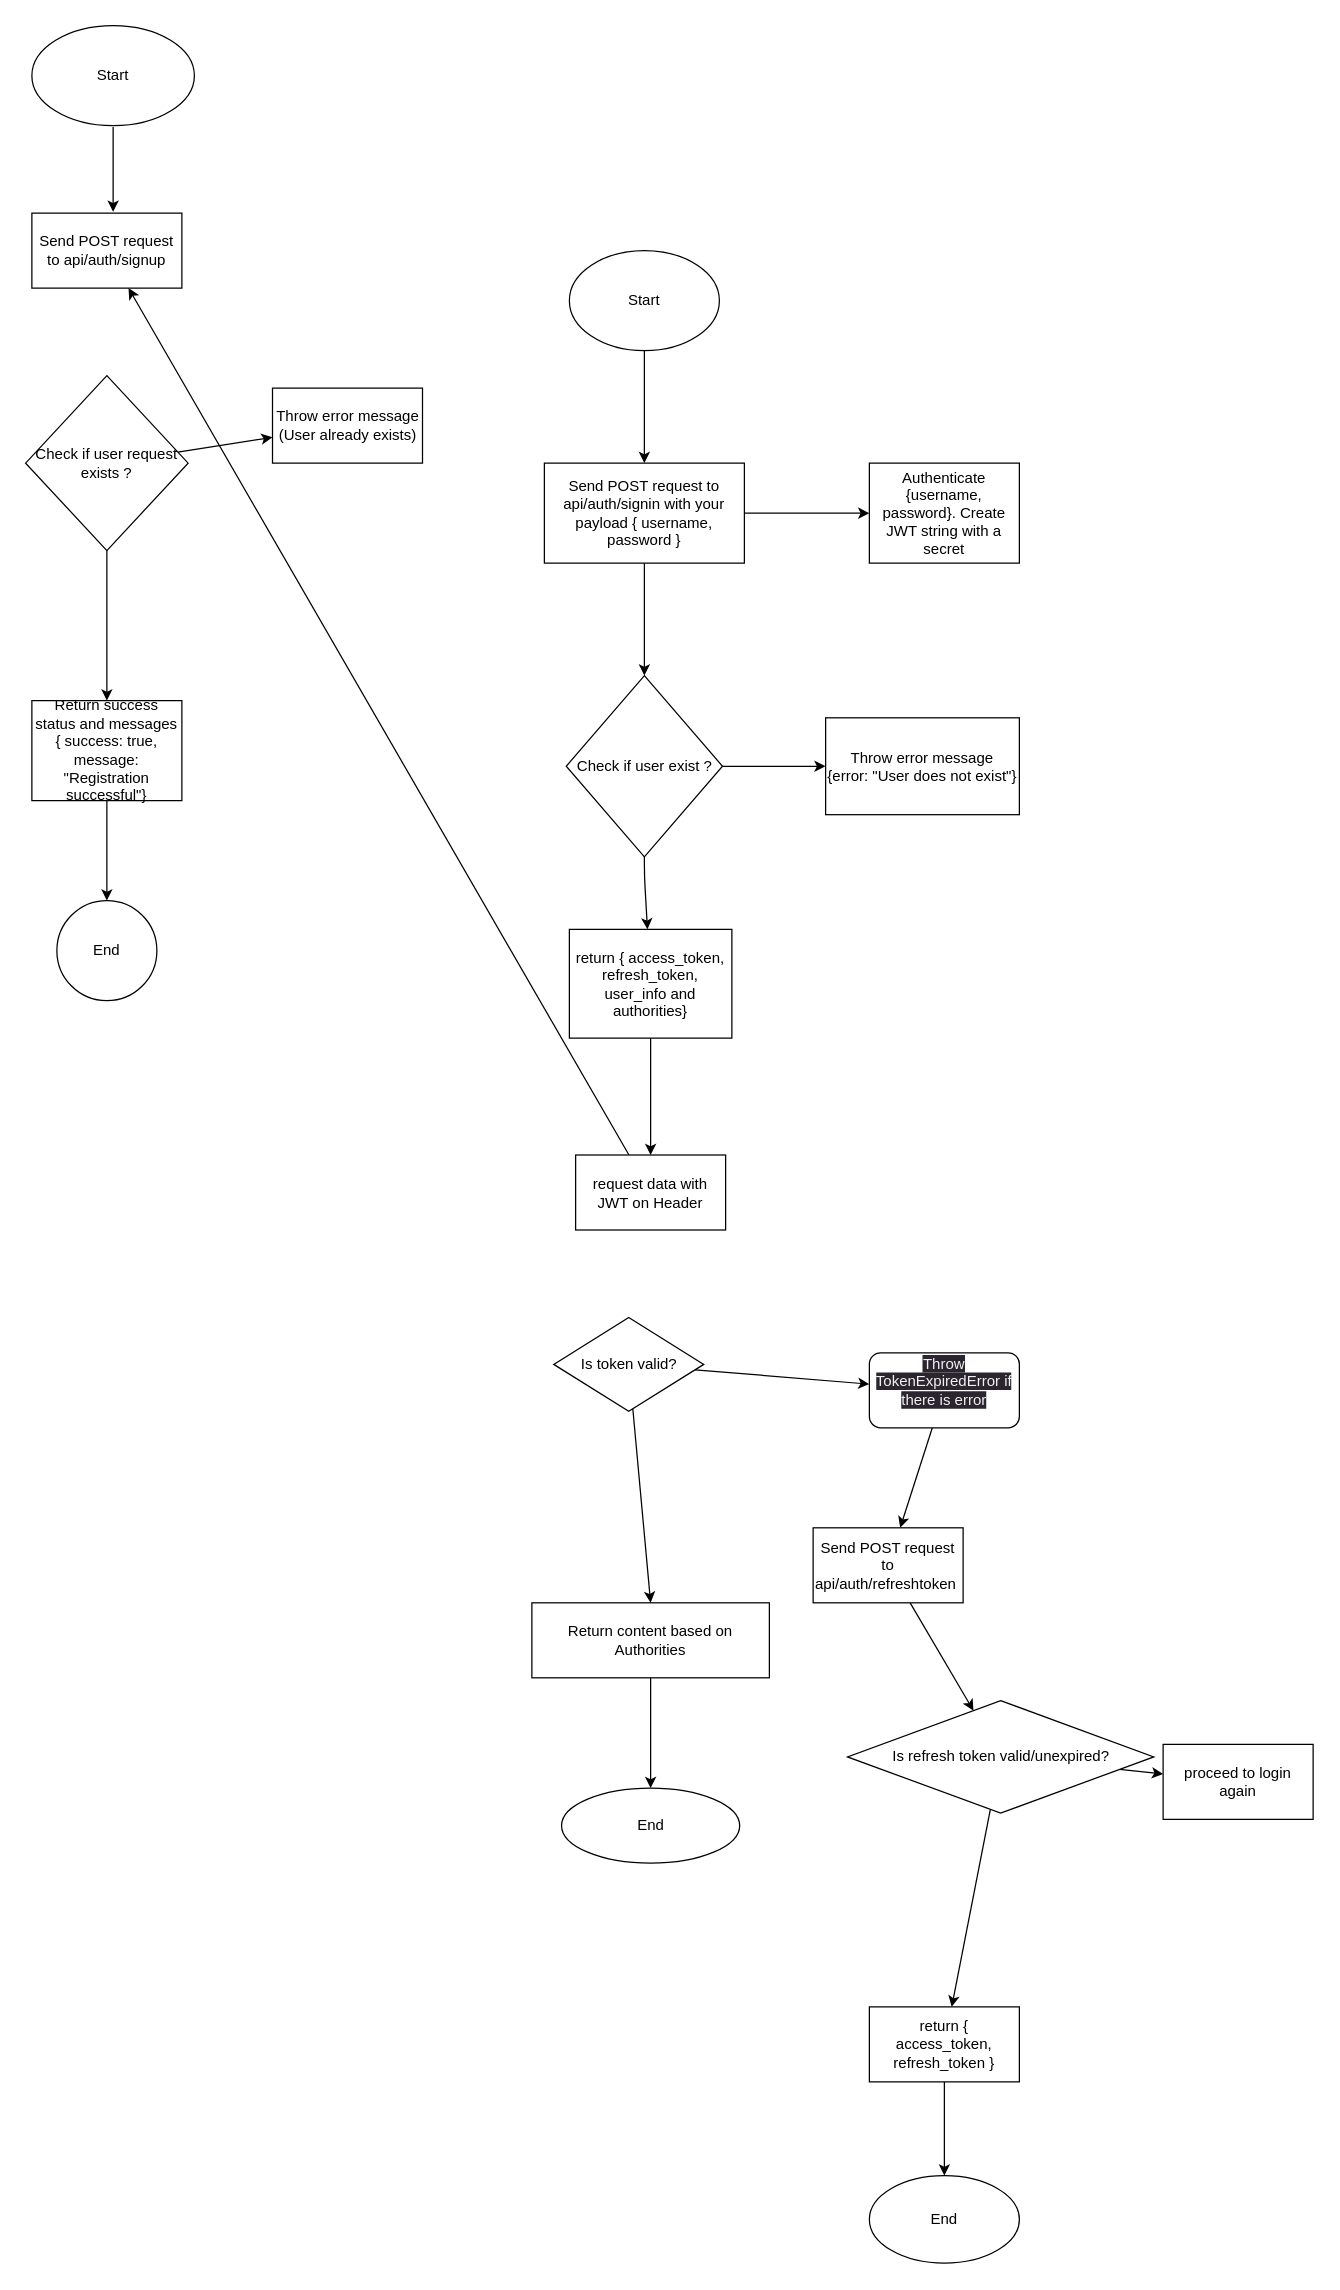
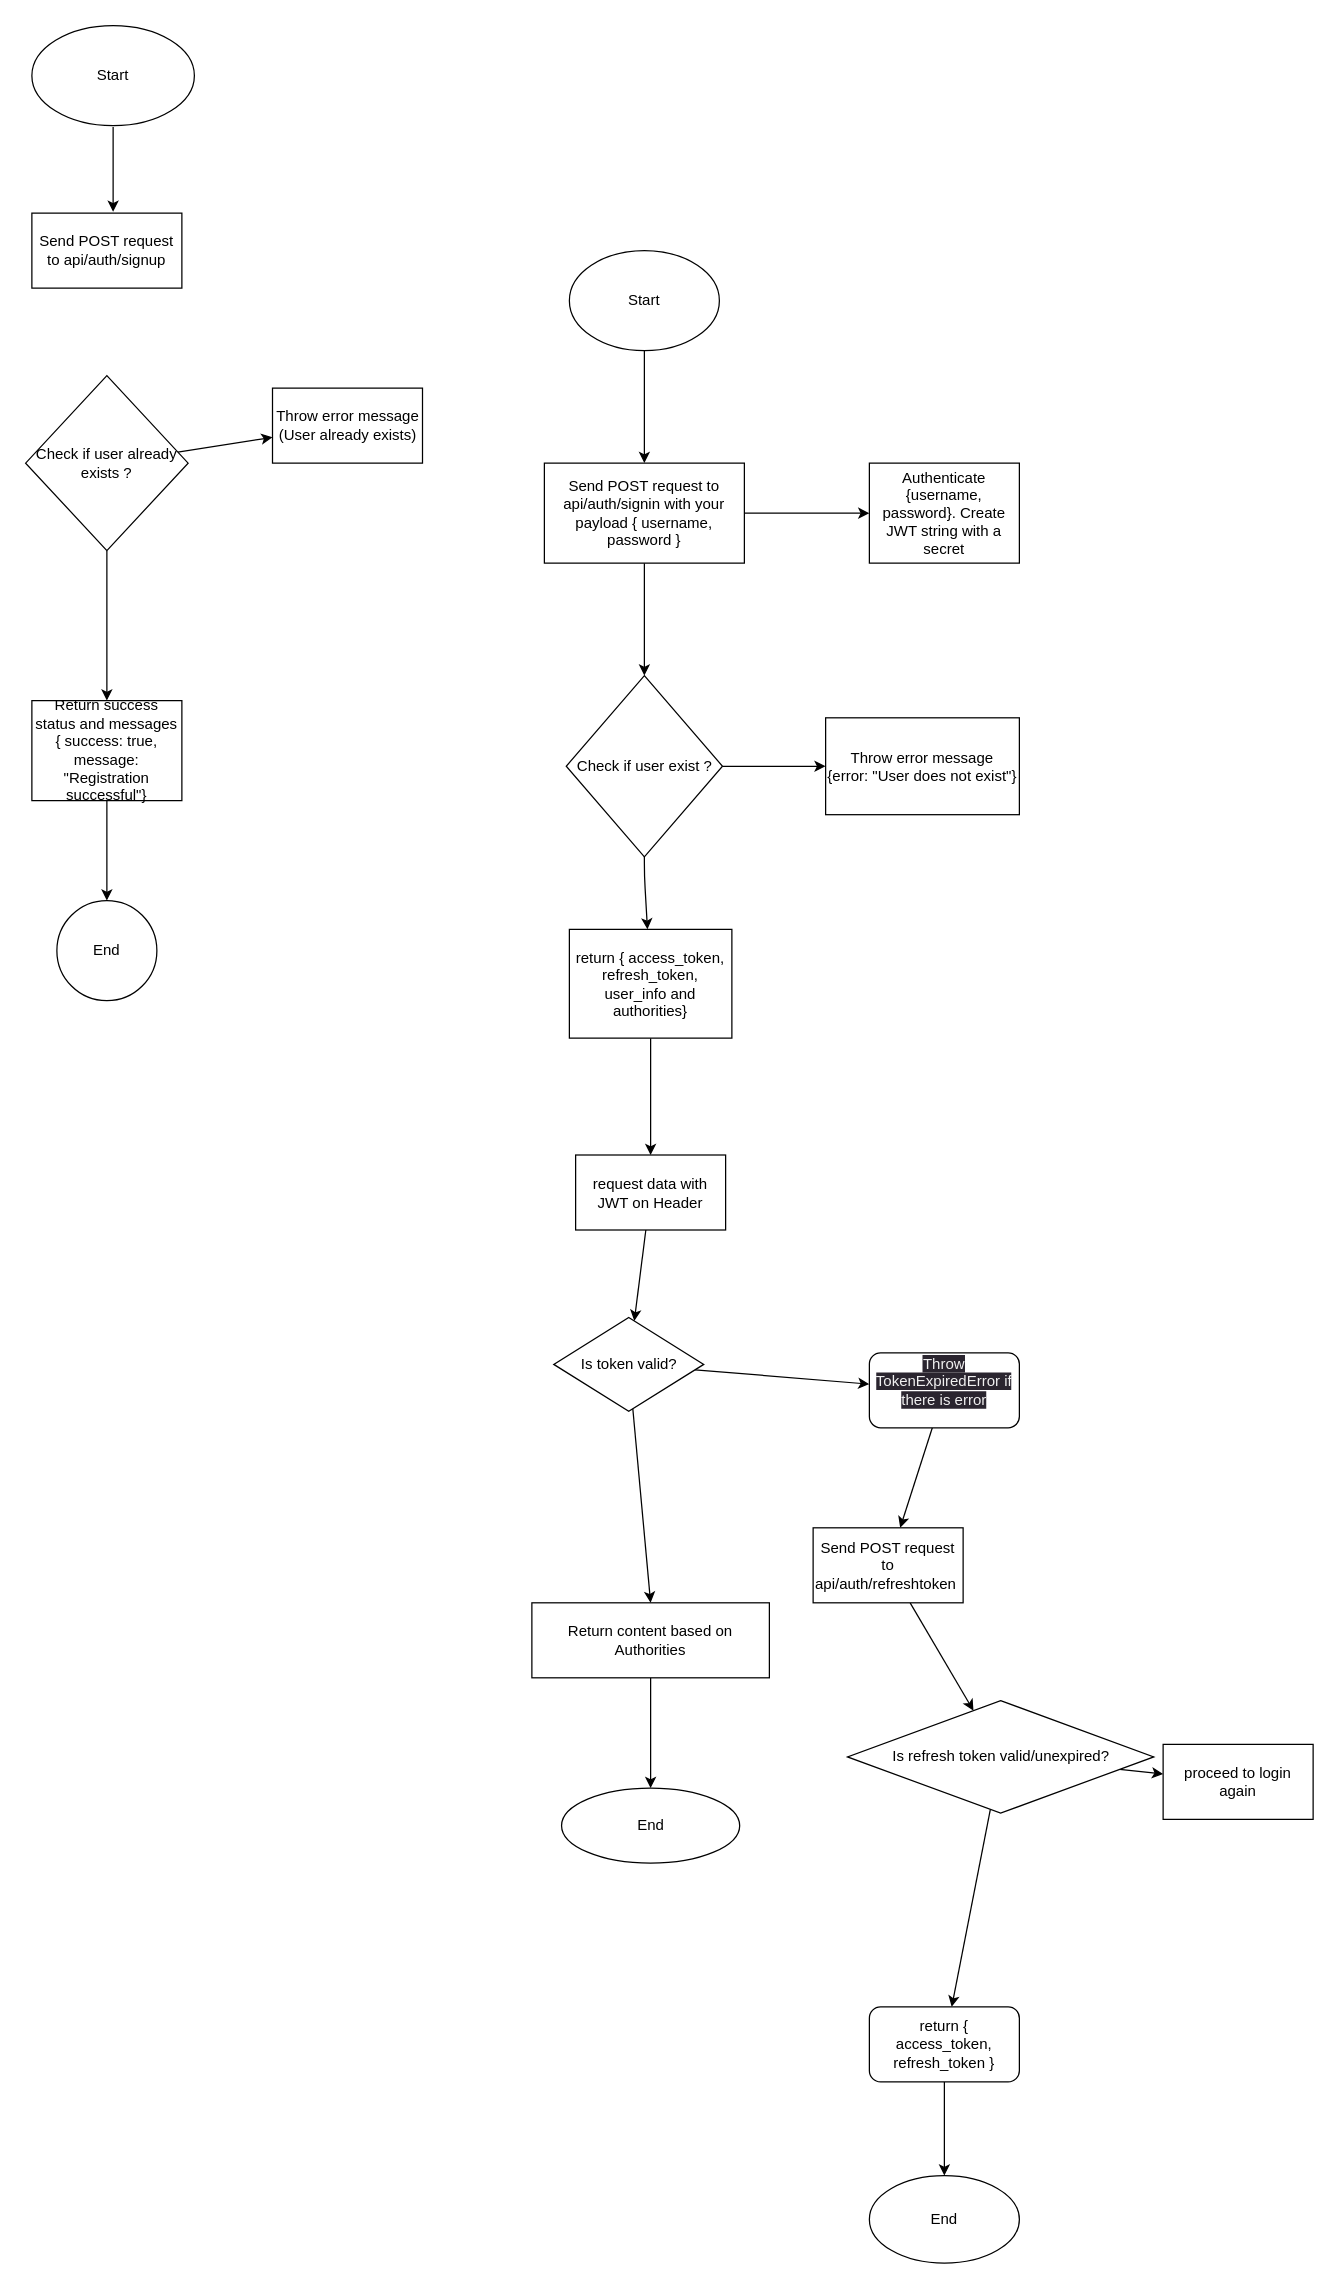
(107, 463) -> (107, 463)
(381, 725) -> (641, 1271)
(944, 2044) -> (944, 2044)
